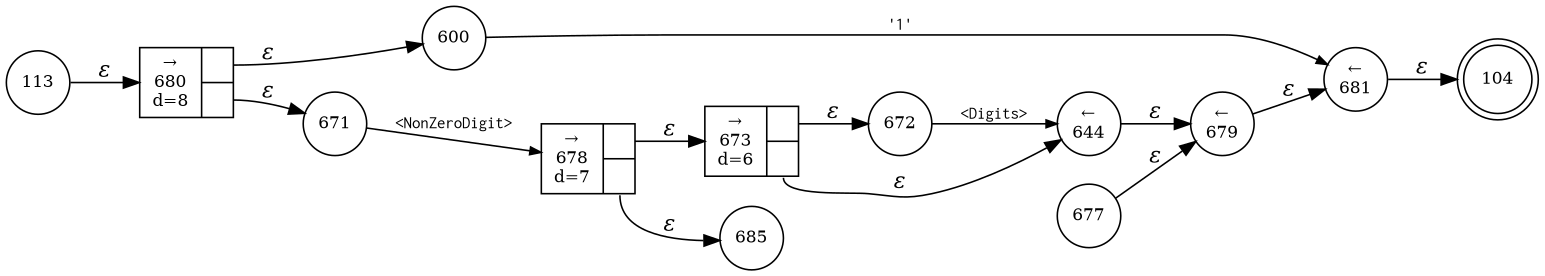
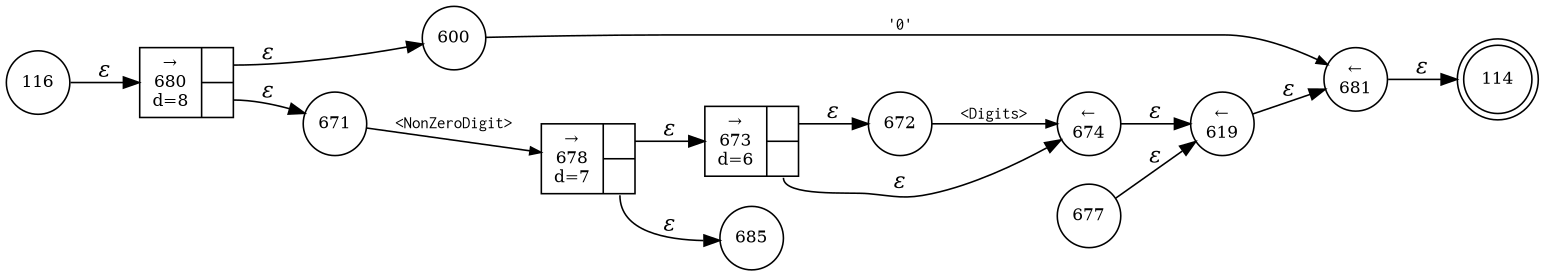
(900, 25) -> (900, 25)
(1498, 79) -> (1498, 79)
(38, 83) -> (38, 83)
(1089, 124) -> (1089, 124)
(1222, 124) -> (1222, 124)
